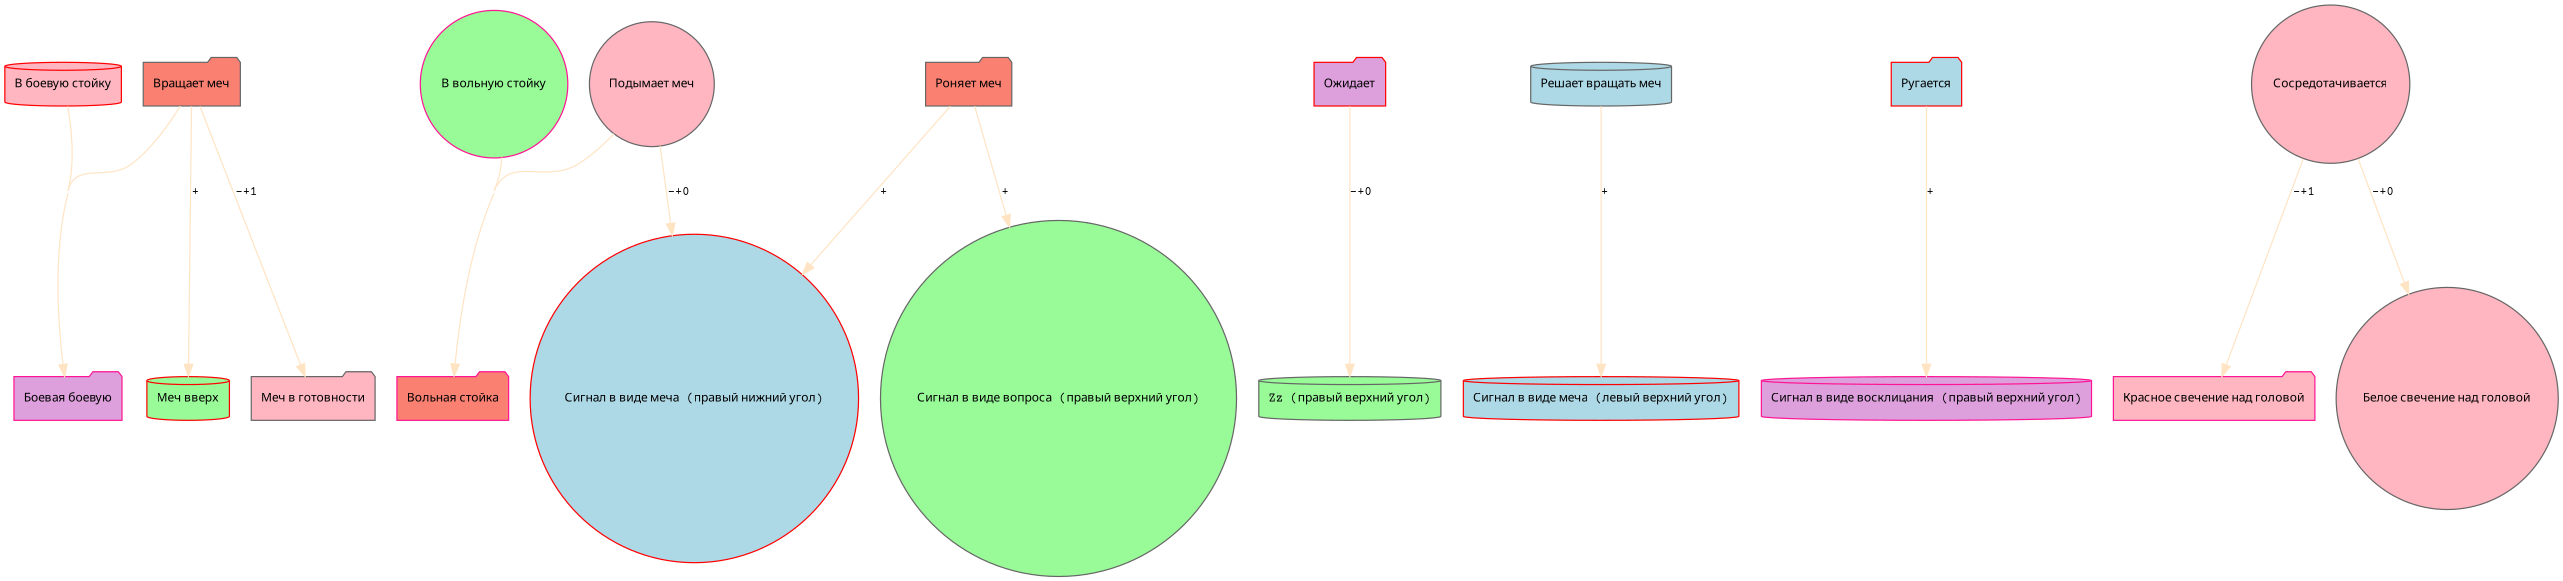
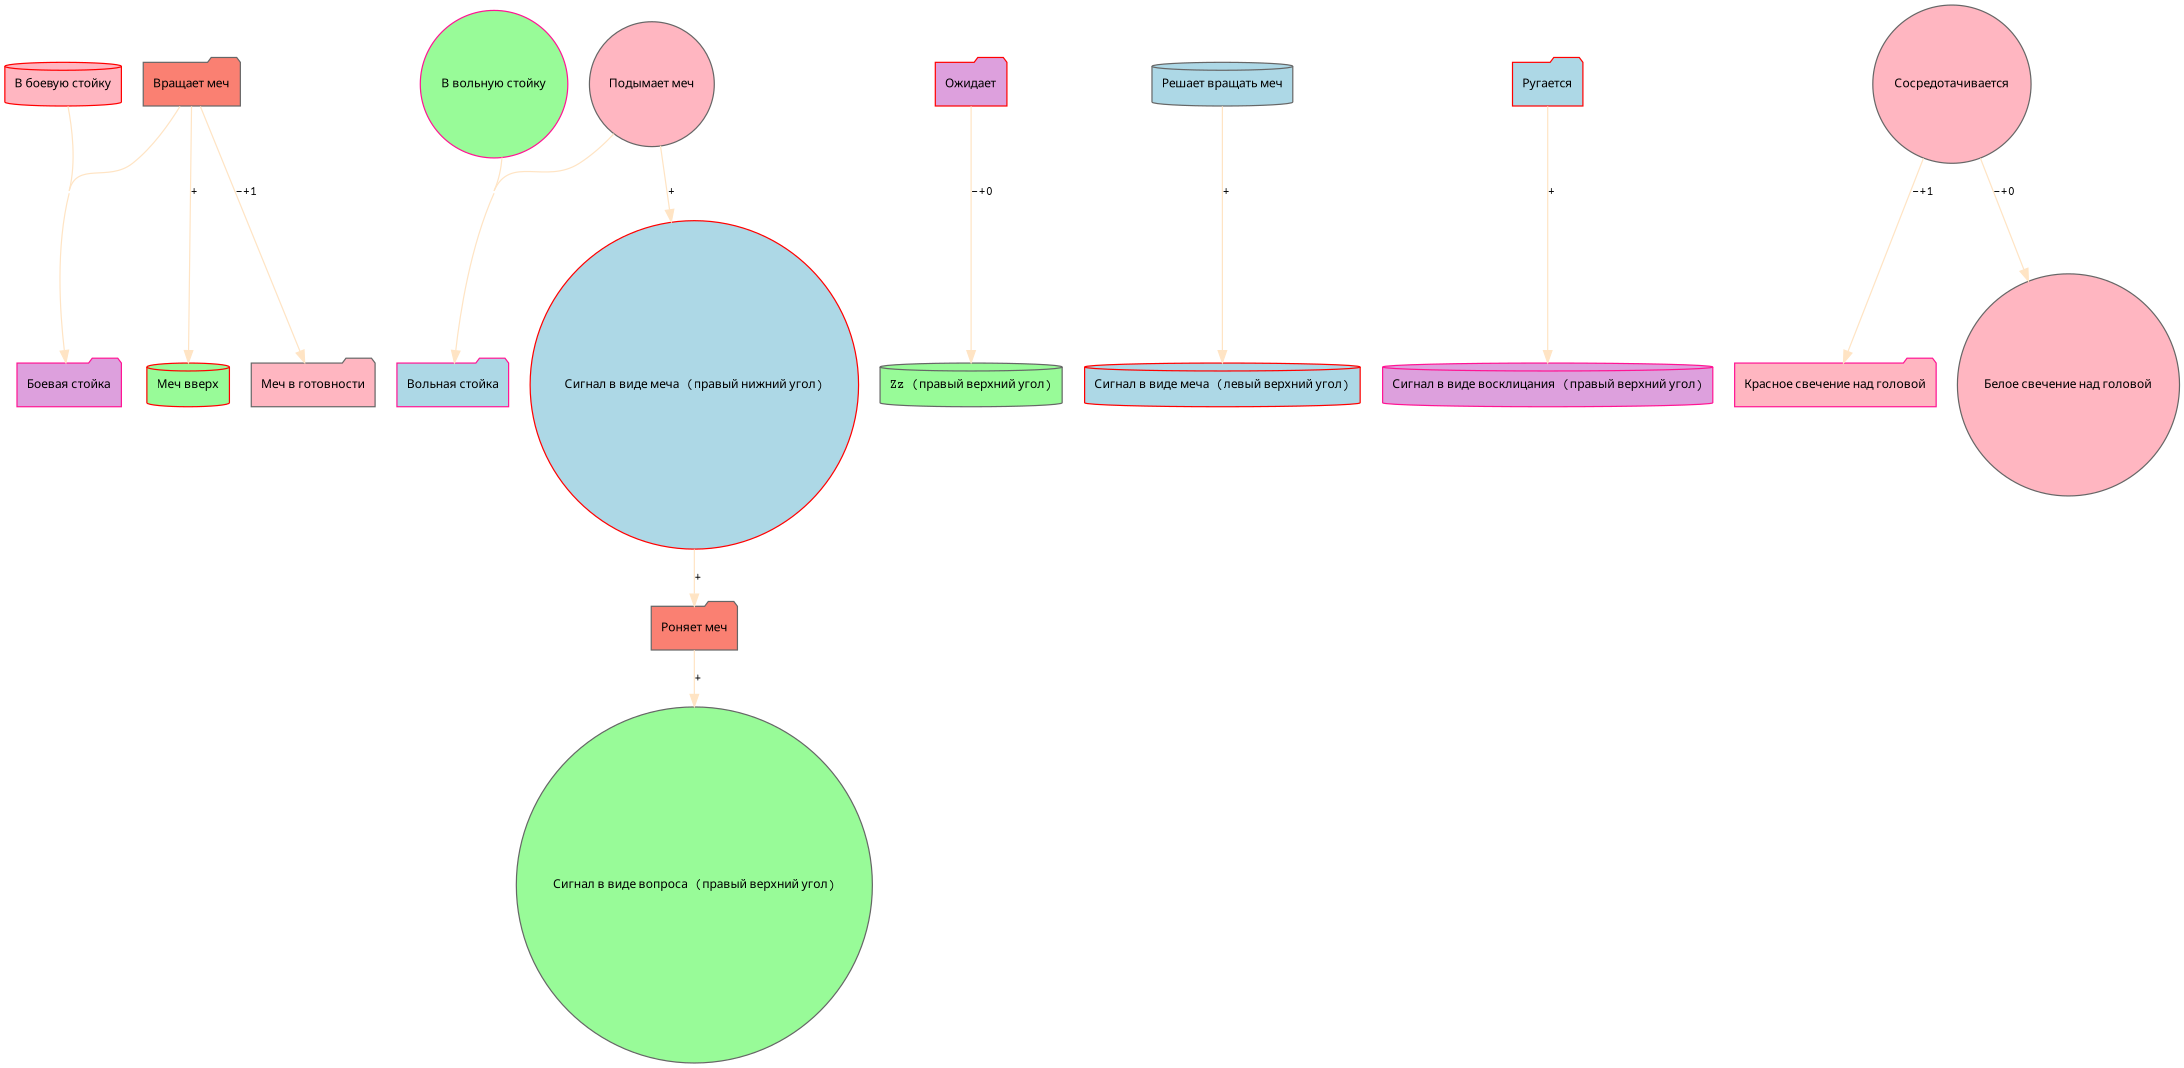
(880, 186) -> (694, 572)
(679, 192) -> (672, 192)
(68, 398) -> (69, 385)
(453, 398) -> (453, 385)
